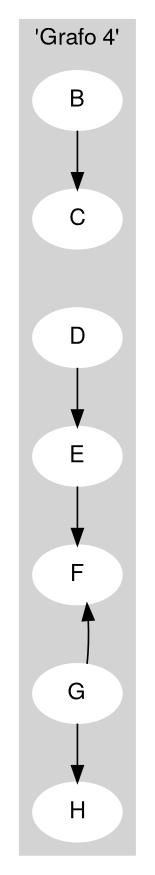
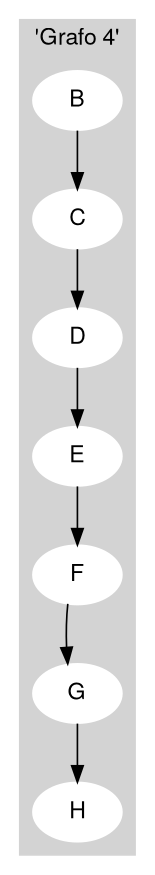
none -> (77, 270)
(88, 642) -> (66, 626)
